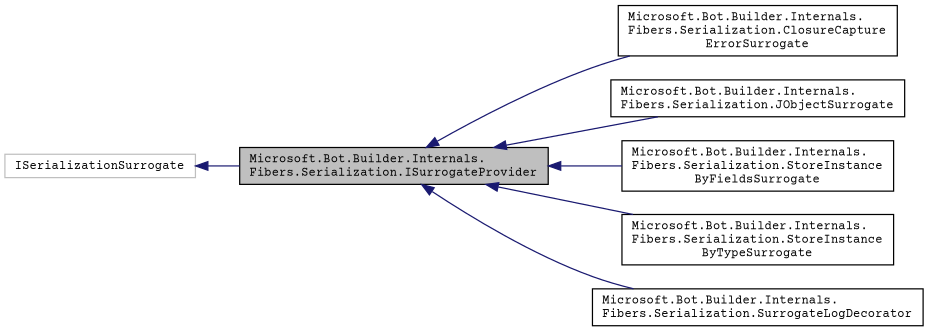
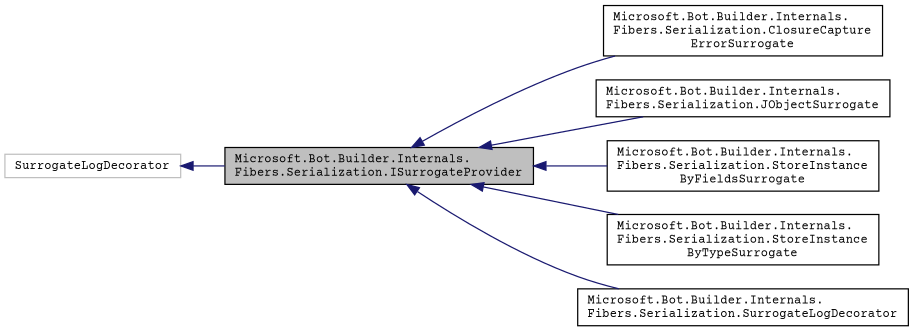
(100, 166) -> (93, 166)
